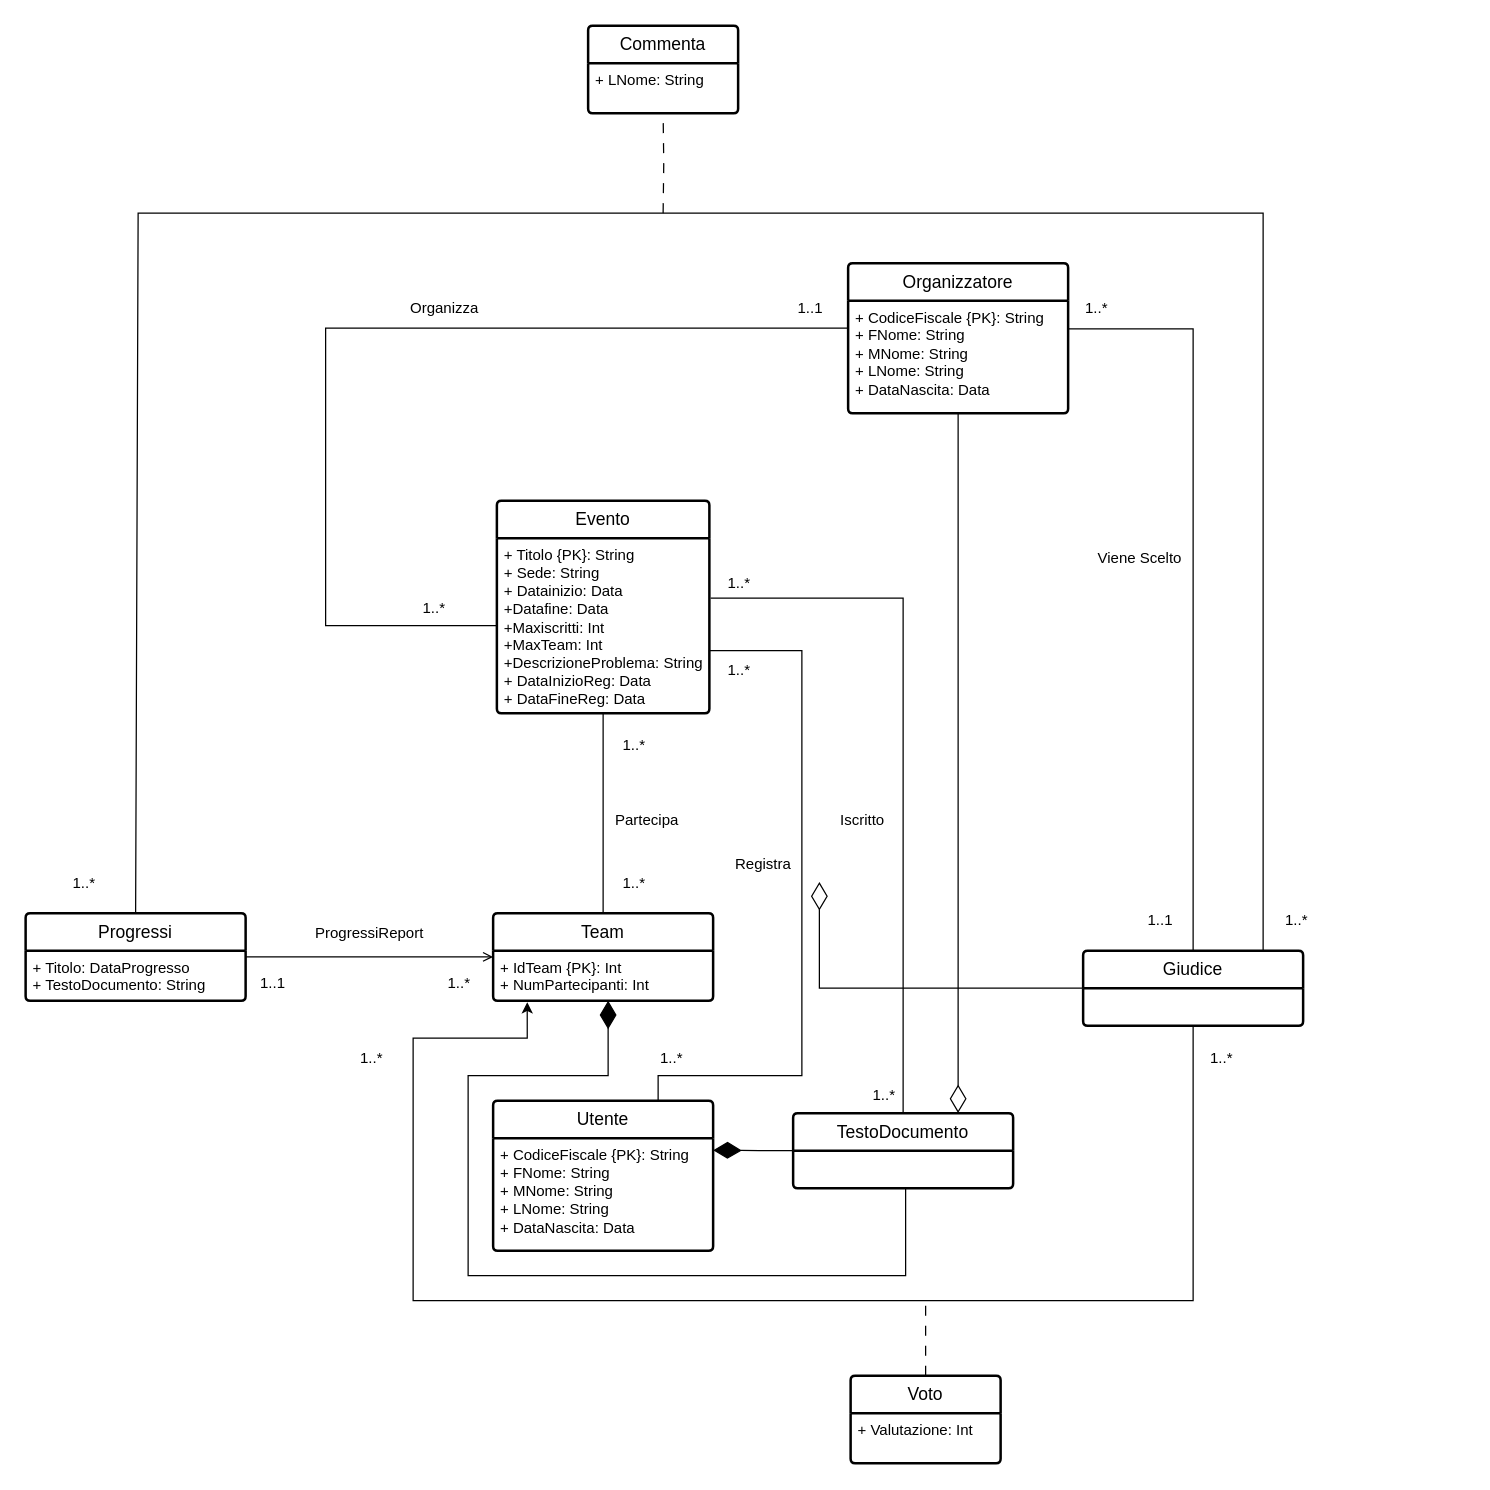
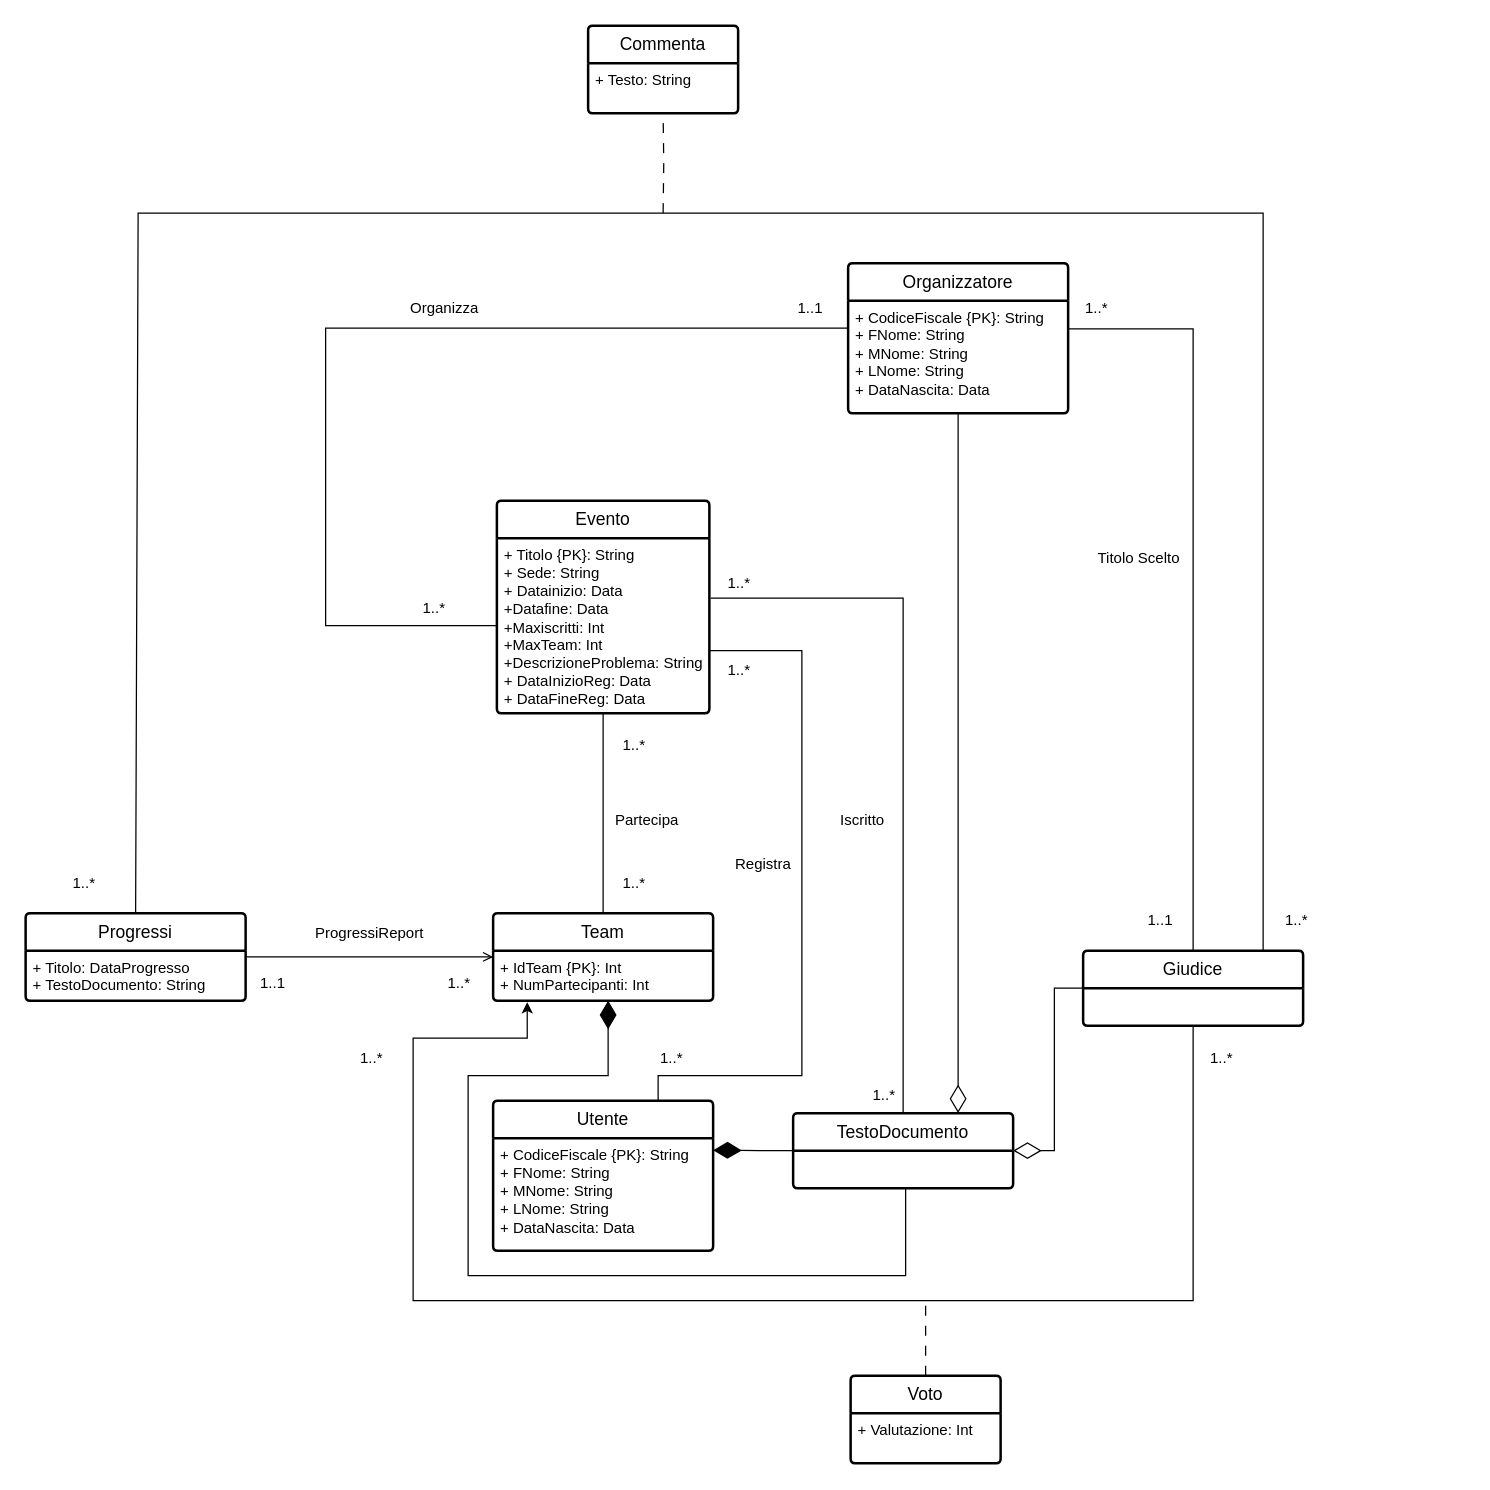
(651, 81) -> (651, 81)
(1142, 558) -> (1144, 558)
(899, 988) -> (1054, 1074)
